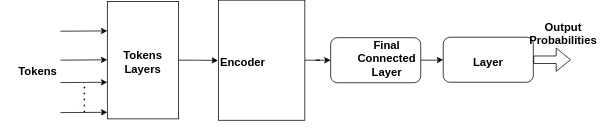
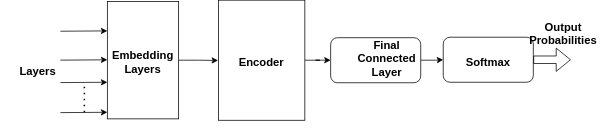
(143, 62) -> (143, 62)
(243, 62) -> (261, 62)
(488, 62) -> (488, 62)
(38, 71) -> (38, 71)
